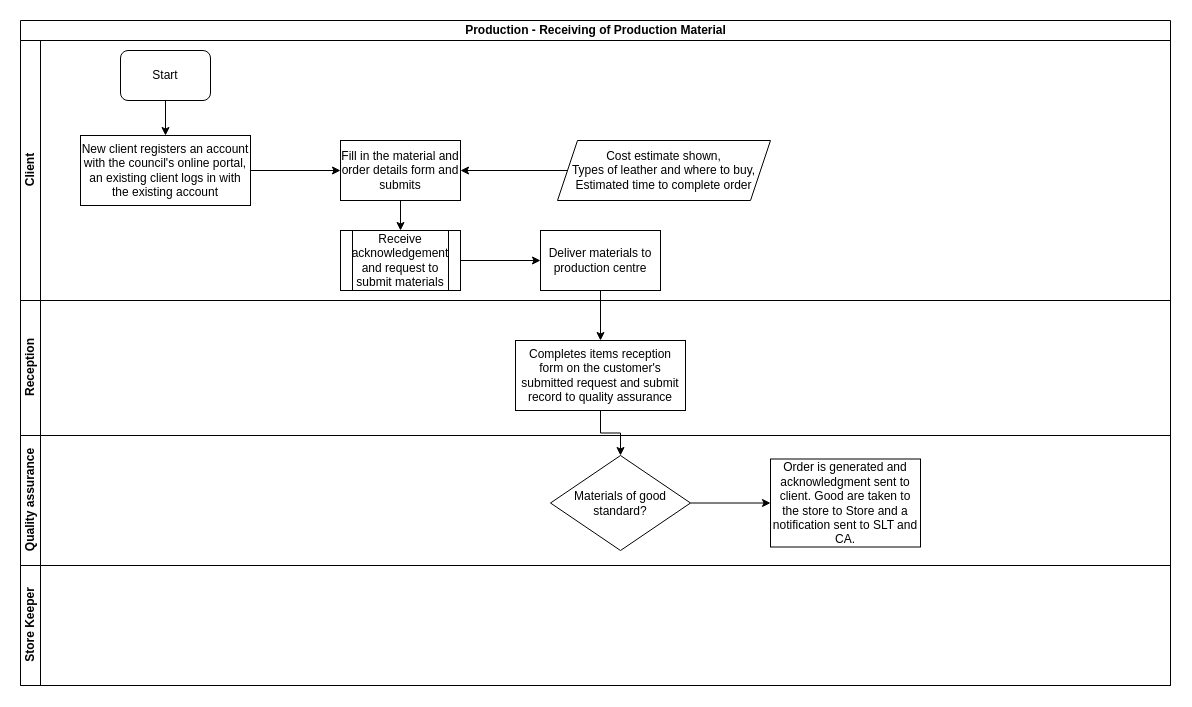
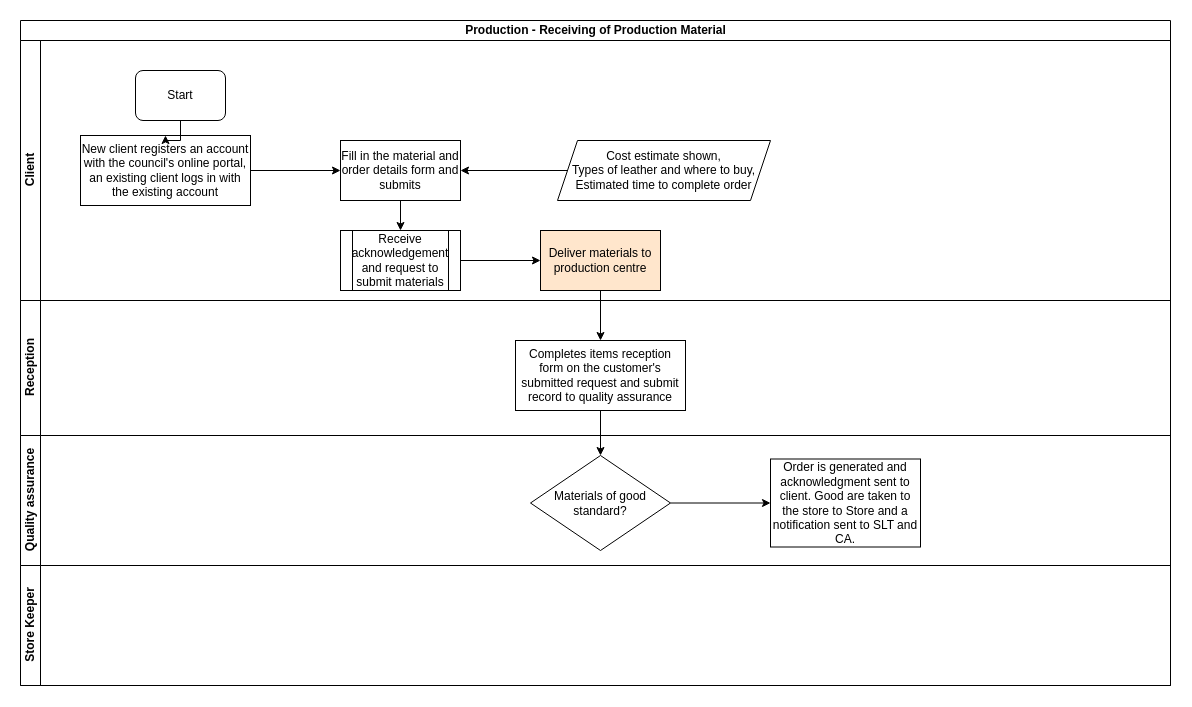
(166, 76) -> (181, 96)
(601, 261) -> (601, 261)
(621, 503) -> (601, 503)
